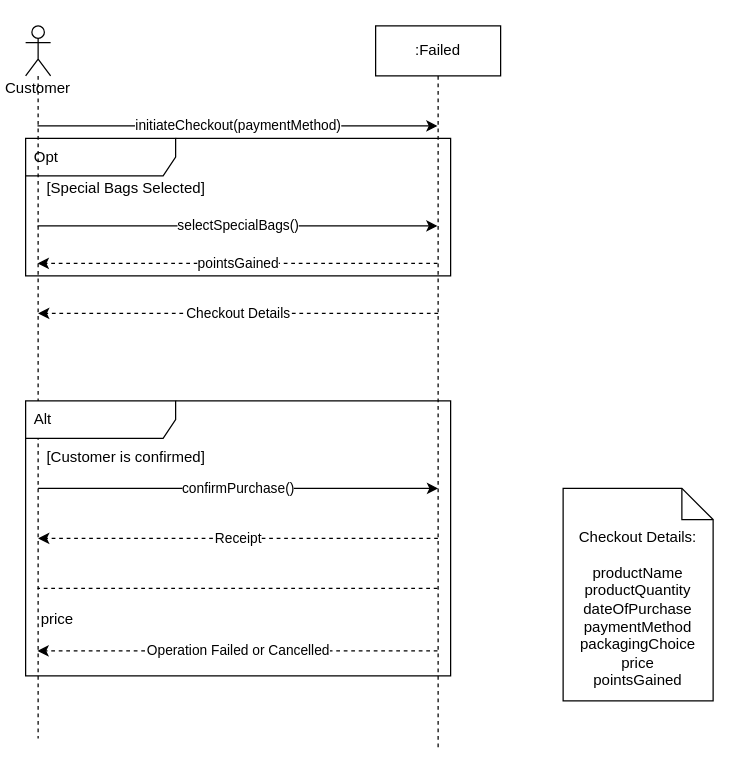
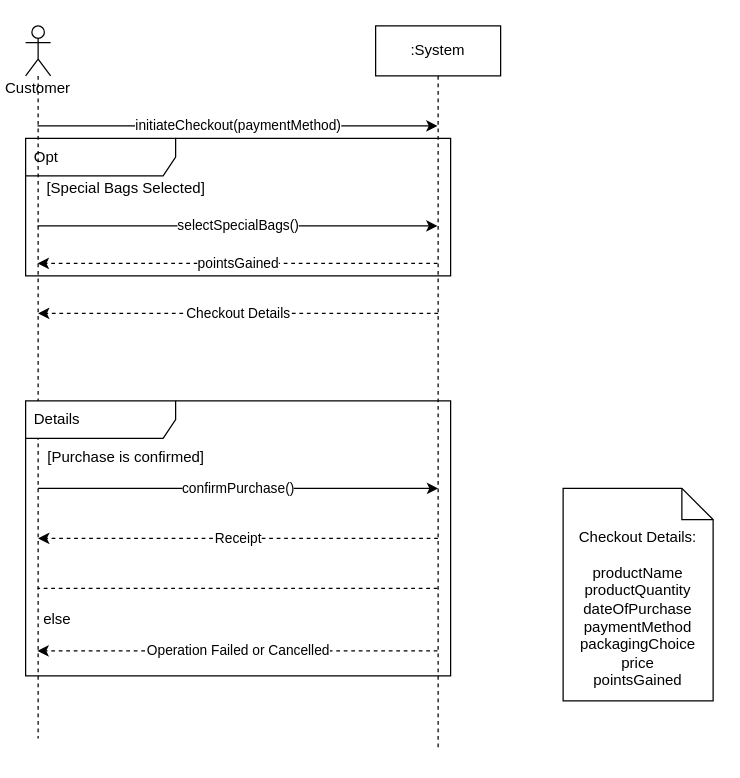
(438, 51) -> (438, 51)
(45, 419) -> (60, 419)
(126, 457) -> (126, 457)
(58, 619) -> (58, 619)
